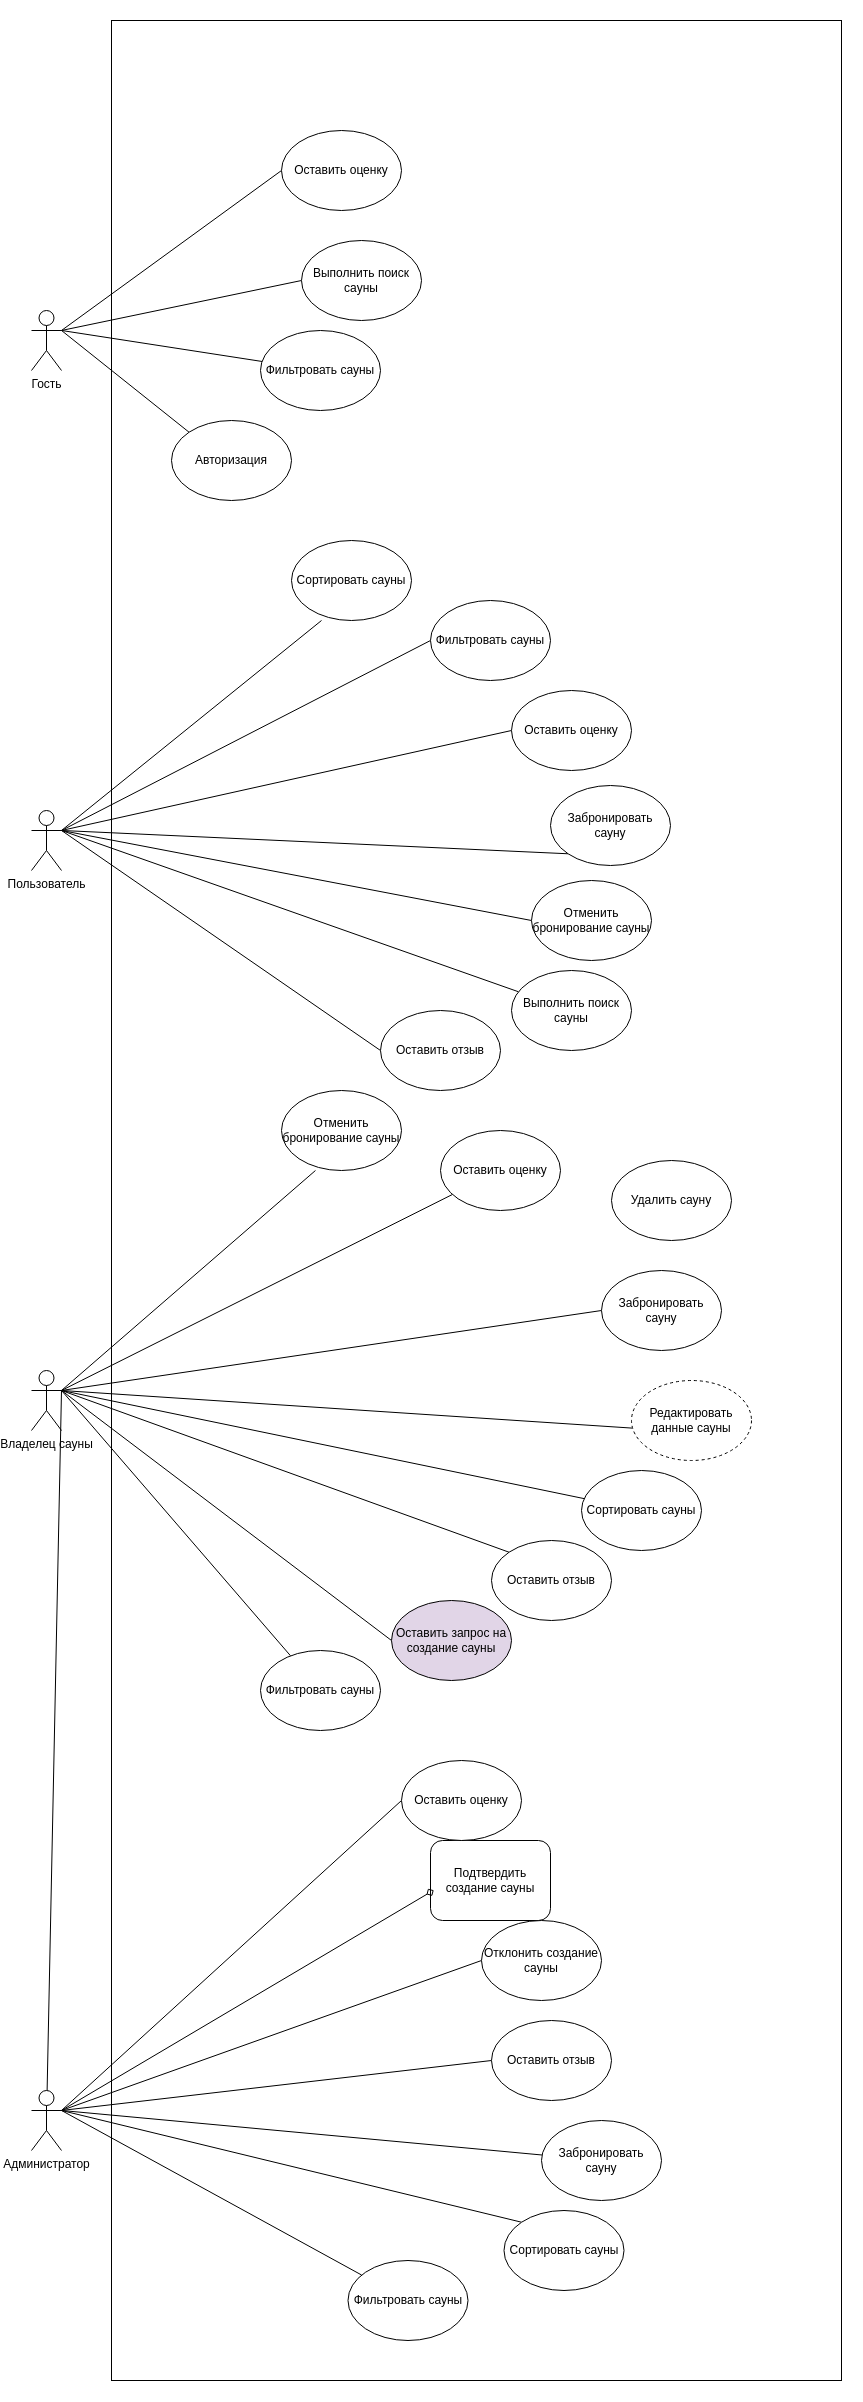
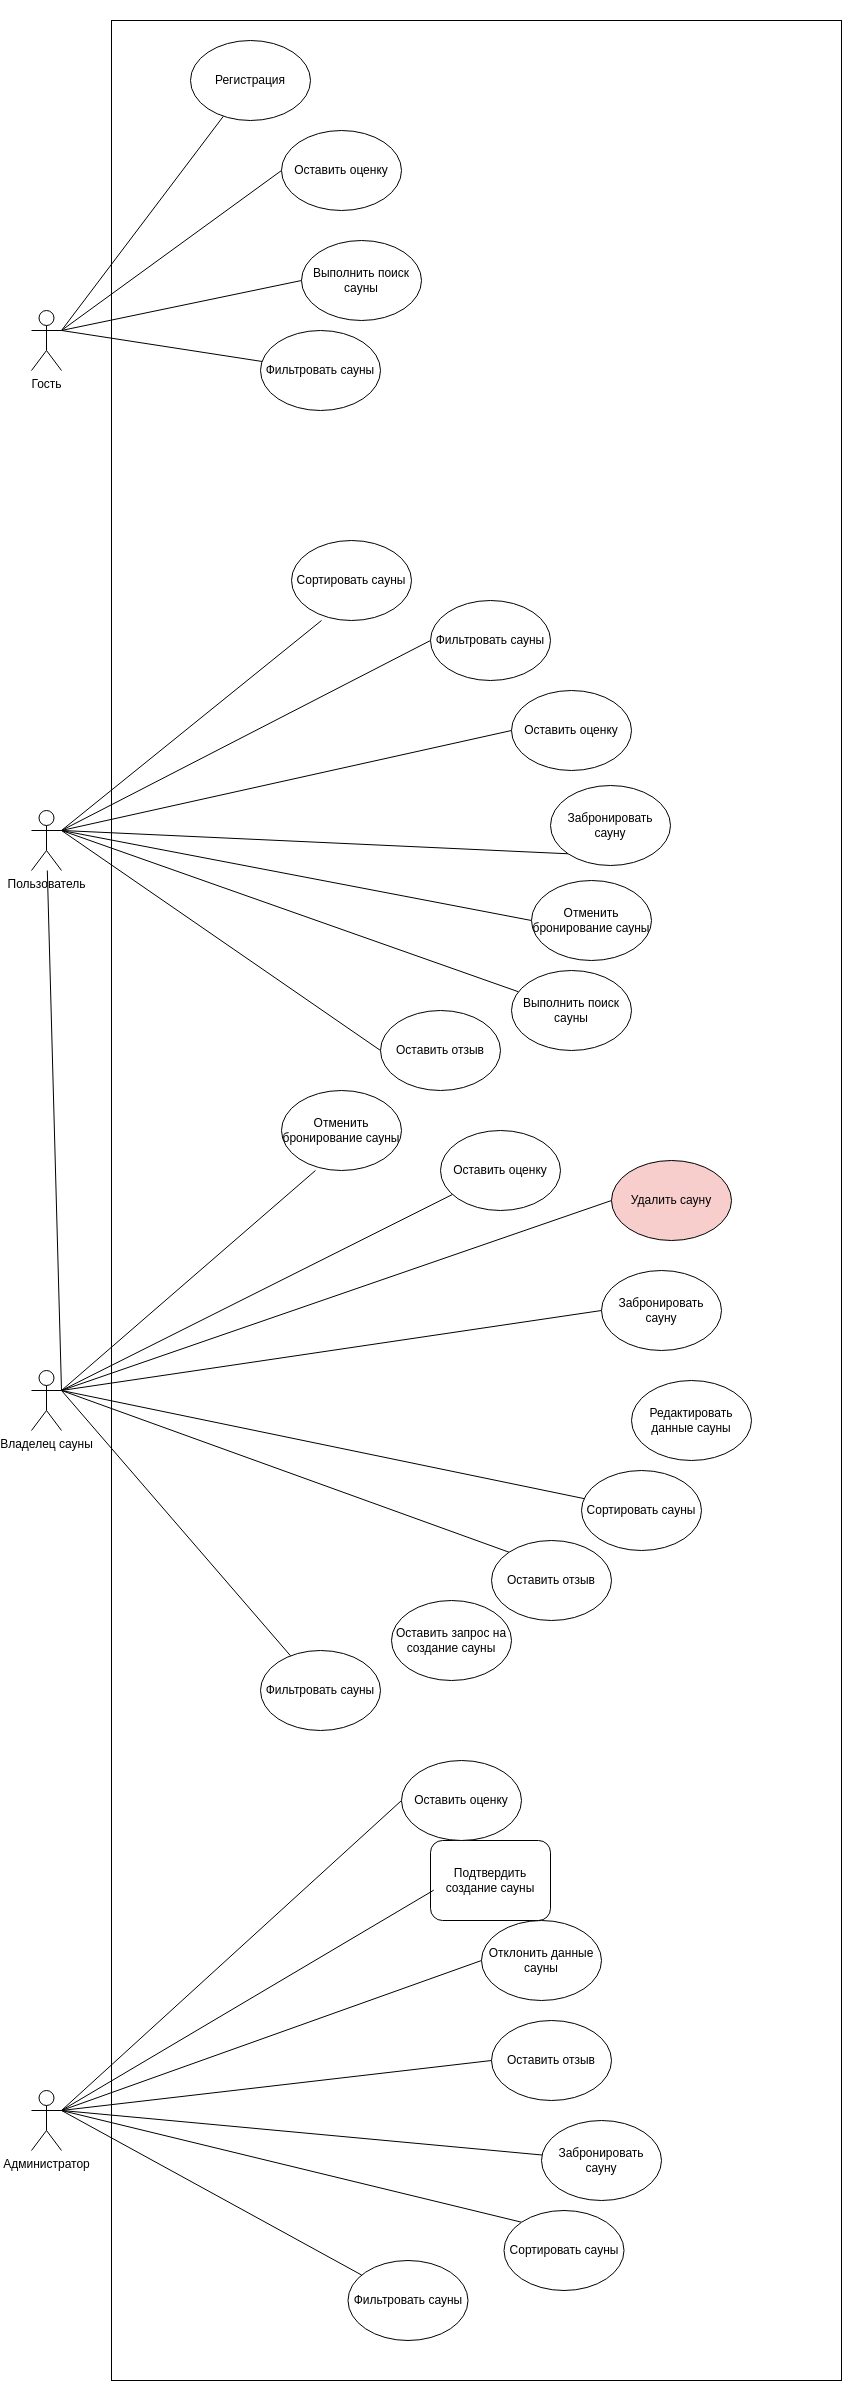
none -> (251, 81)
none -> (145, 220)
(126, 382) -> none
(232, 461) -> none
(672, 1201) -> (672, 1201)
(352, 1410) -> (54, 1129)
(692, 1421) -> (692, 1421)
(230, 1518) -> none
(452, 1641) -> (452, 1641)
(54, 1741) -> (341, 1294)
(426, 1895) -> (429, 1893)
(542, 1961) -> (542, 1961)
